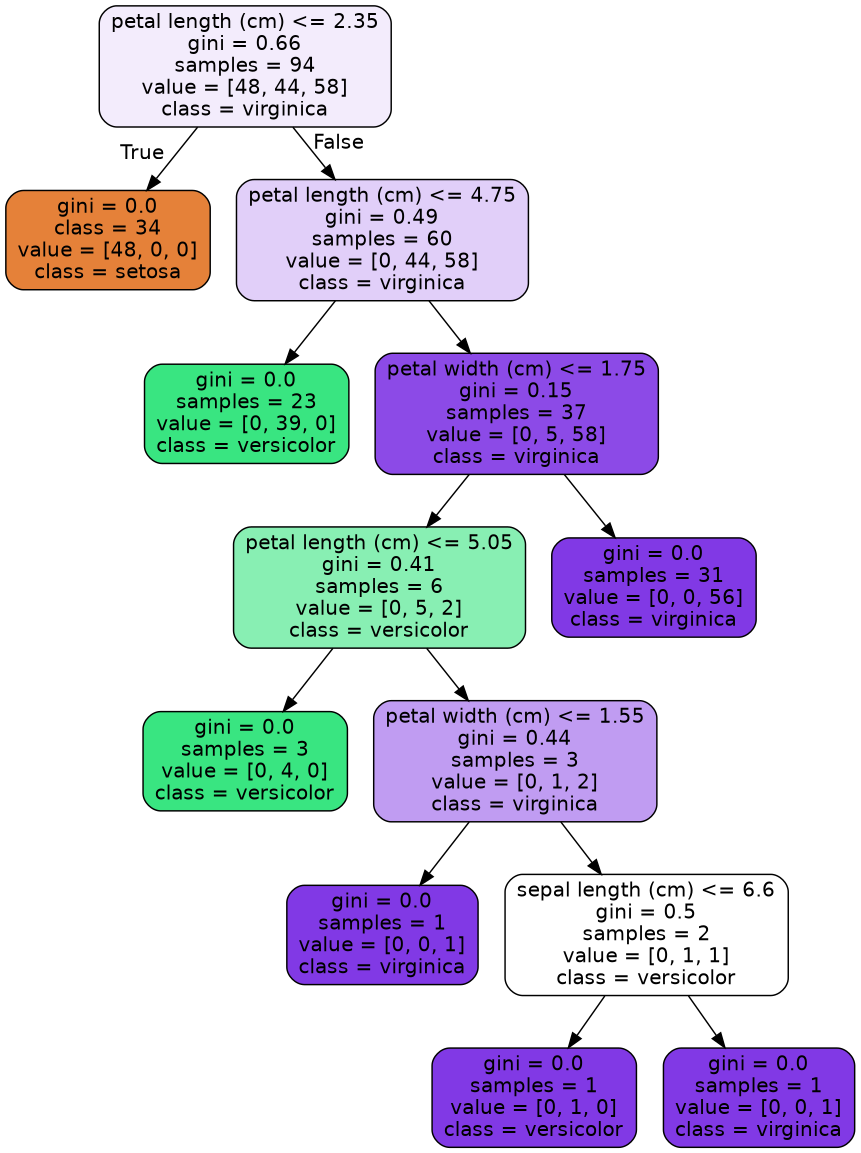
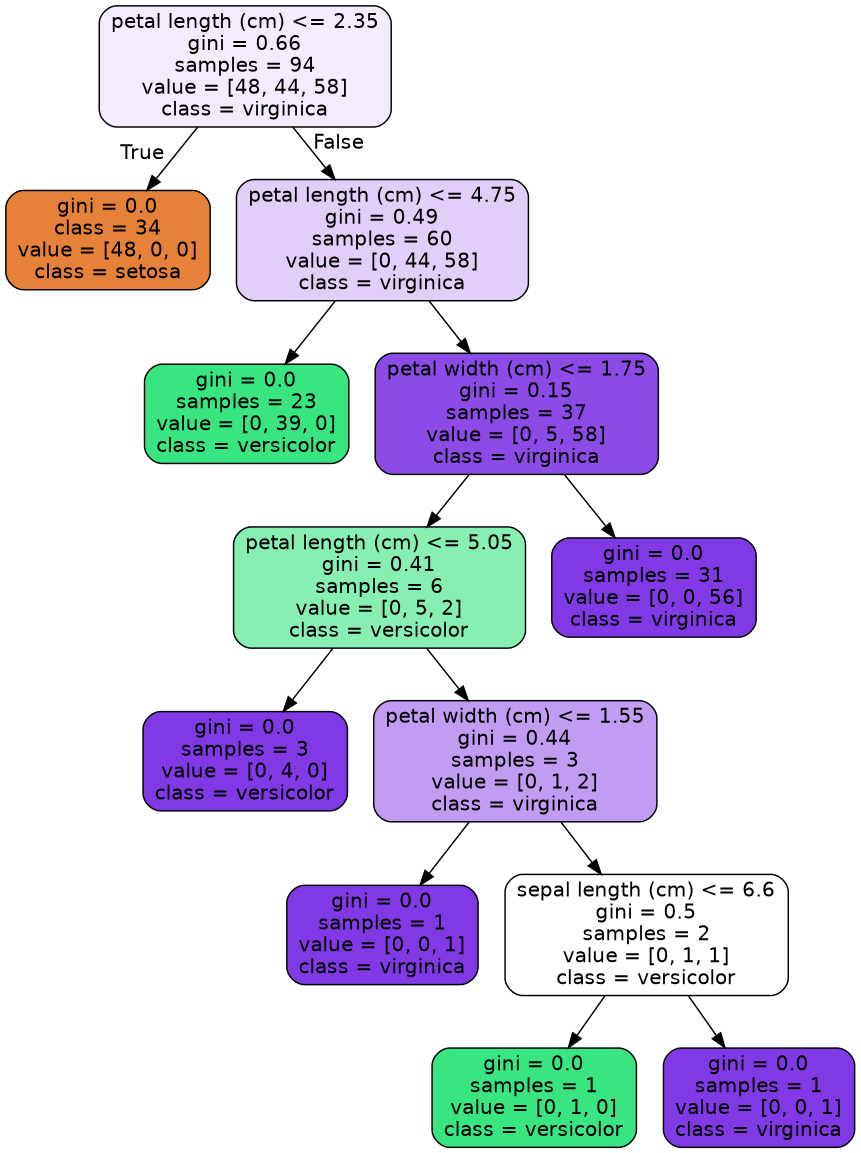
(245, 761) -> (245, 761)
(534, 1098) -> (534, 1098)
